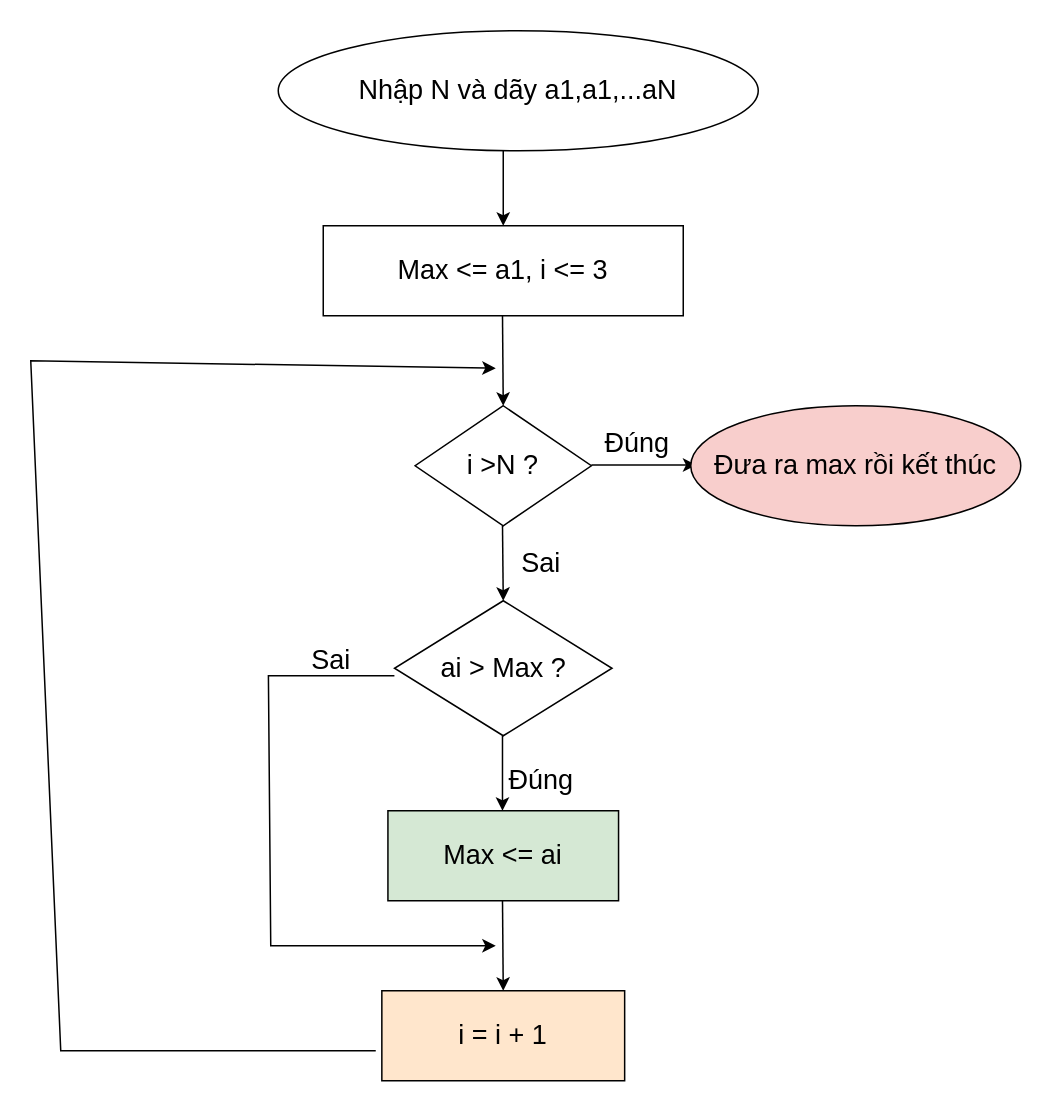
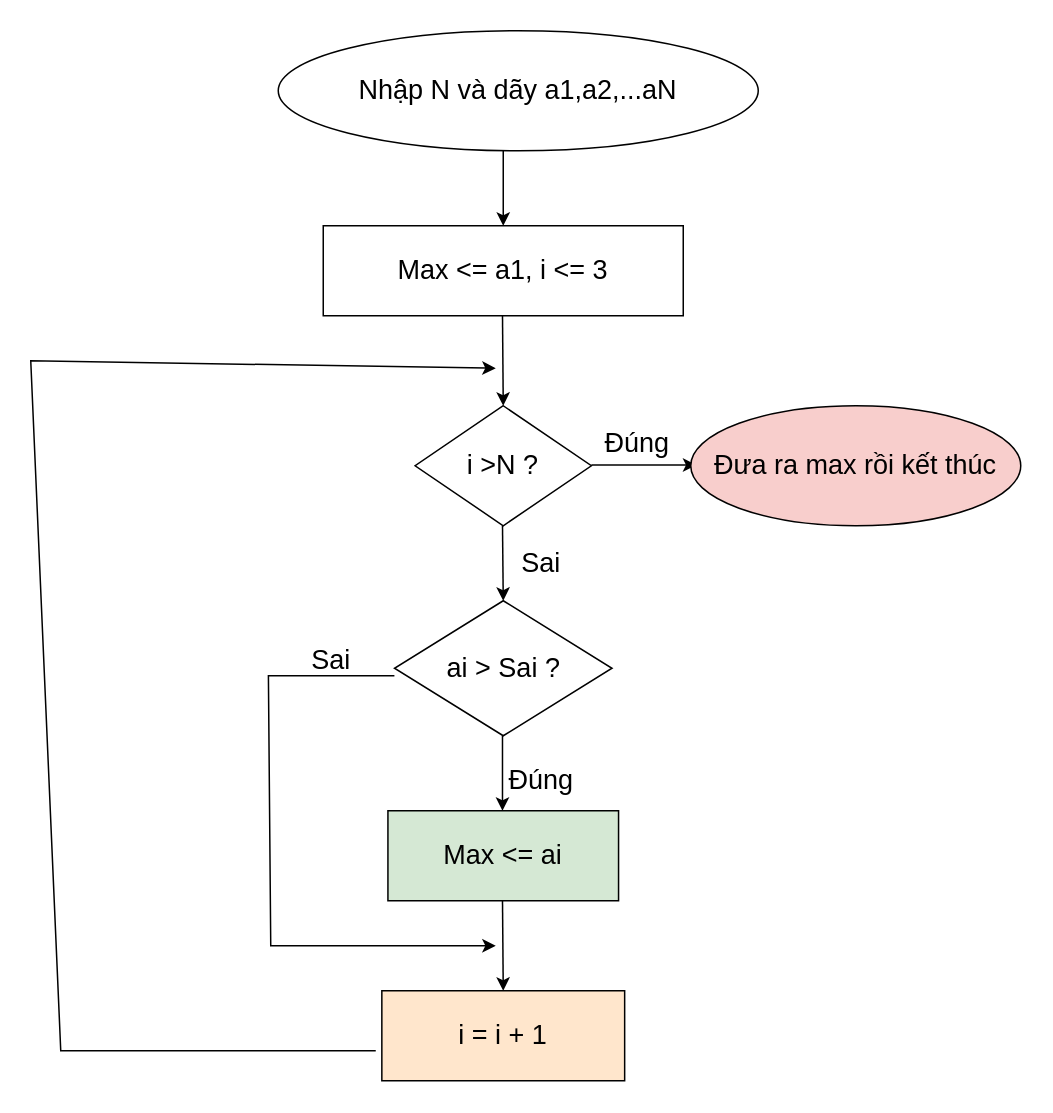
(518, 91) -> (518, 91)
(504, 668) -> (504, 668)
